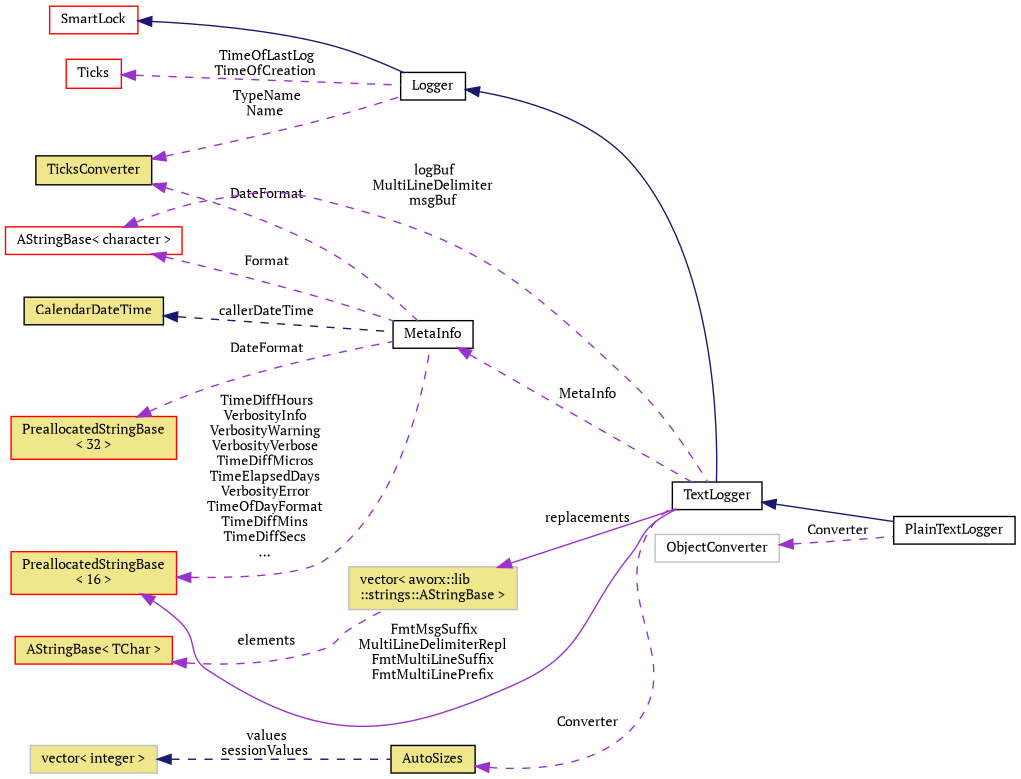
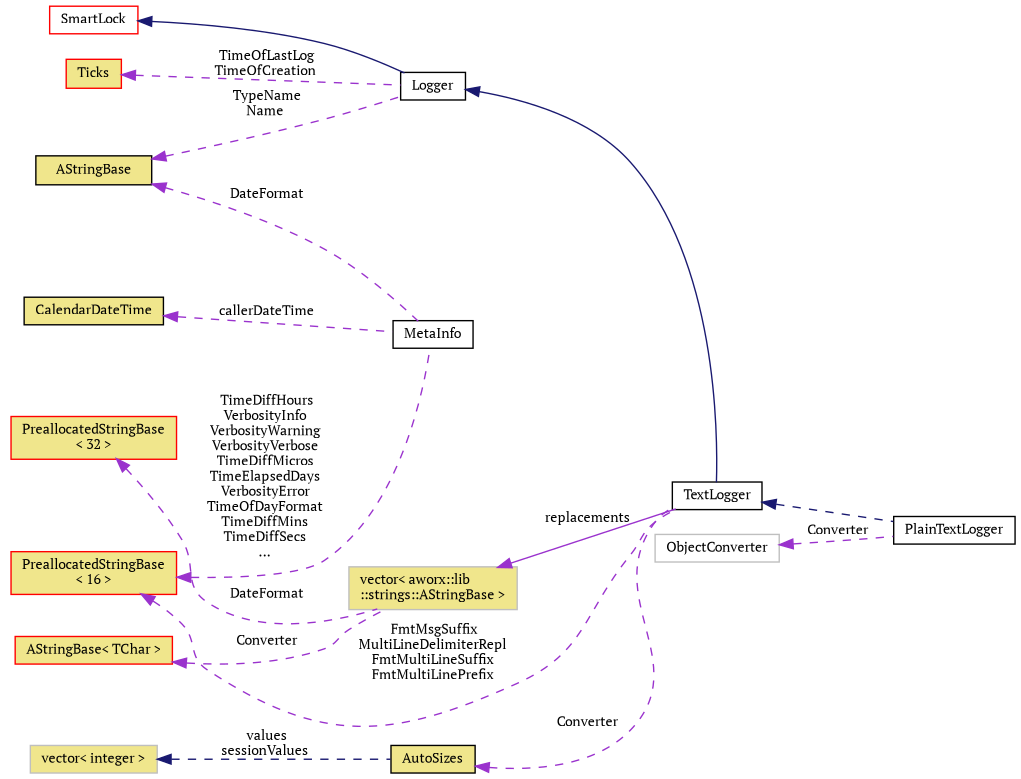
(94, 74) -> (94, 74)
(94, 170) -> (94, 170)
(94, 241) -> none
(285, 324) -> (285, 324)
(269, 370) -> (214, 606)
(581, 419) -> none
(835, 513) -> (835, 513)
(265, 641) -> (265, 641)
(434, 715) -> (434, 715)
